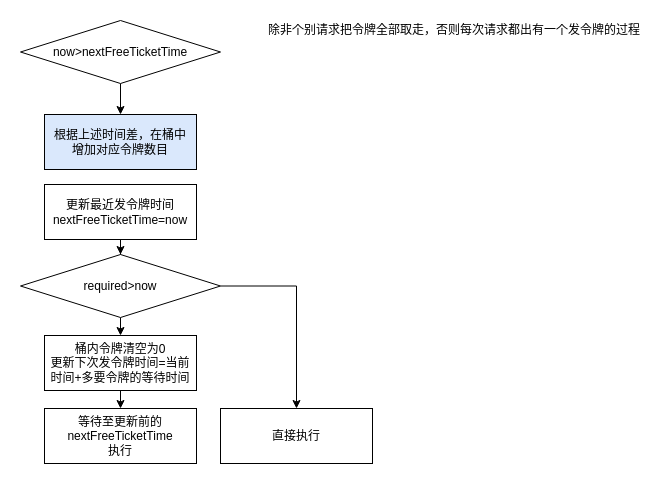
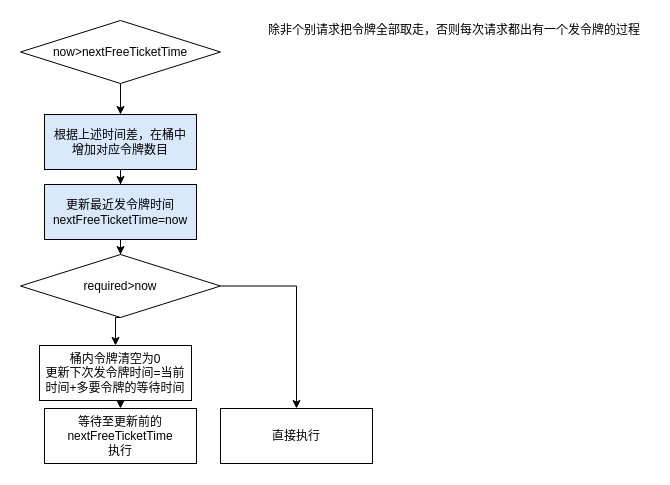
none -> (121, 169)
(121, 212) -> (121, 212)
(121, 363) -> (116, 373)
